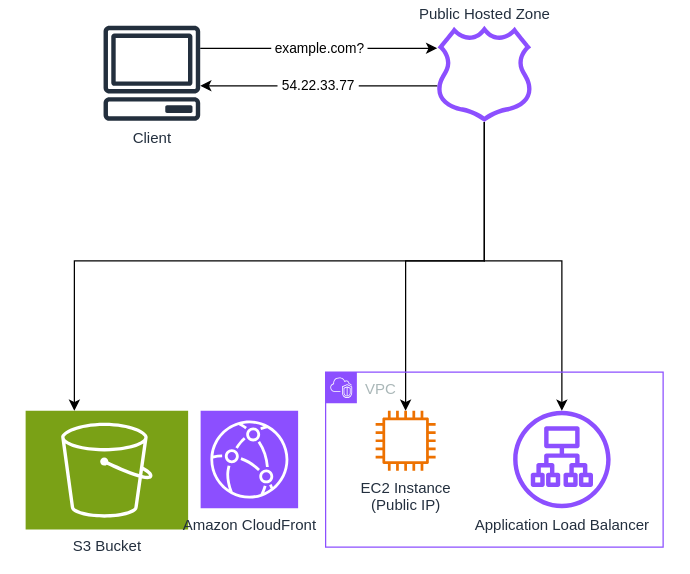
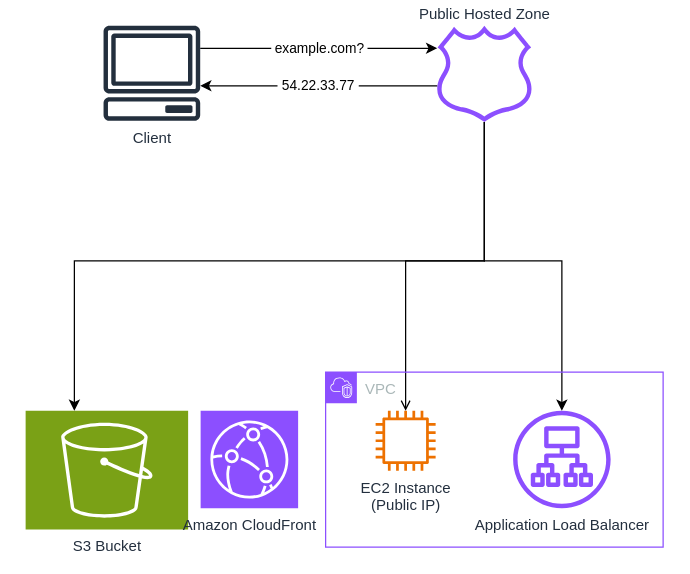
(406, 401) -> (406, 403)
